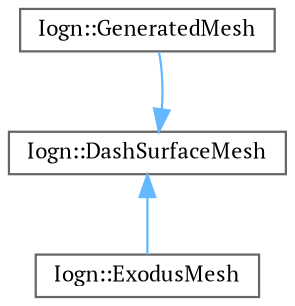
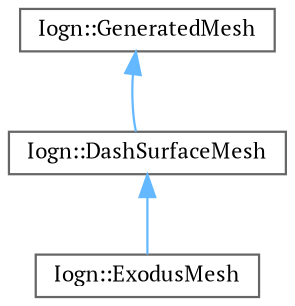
(162, 80) -> (133, 103)
